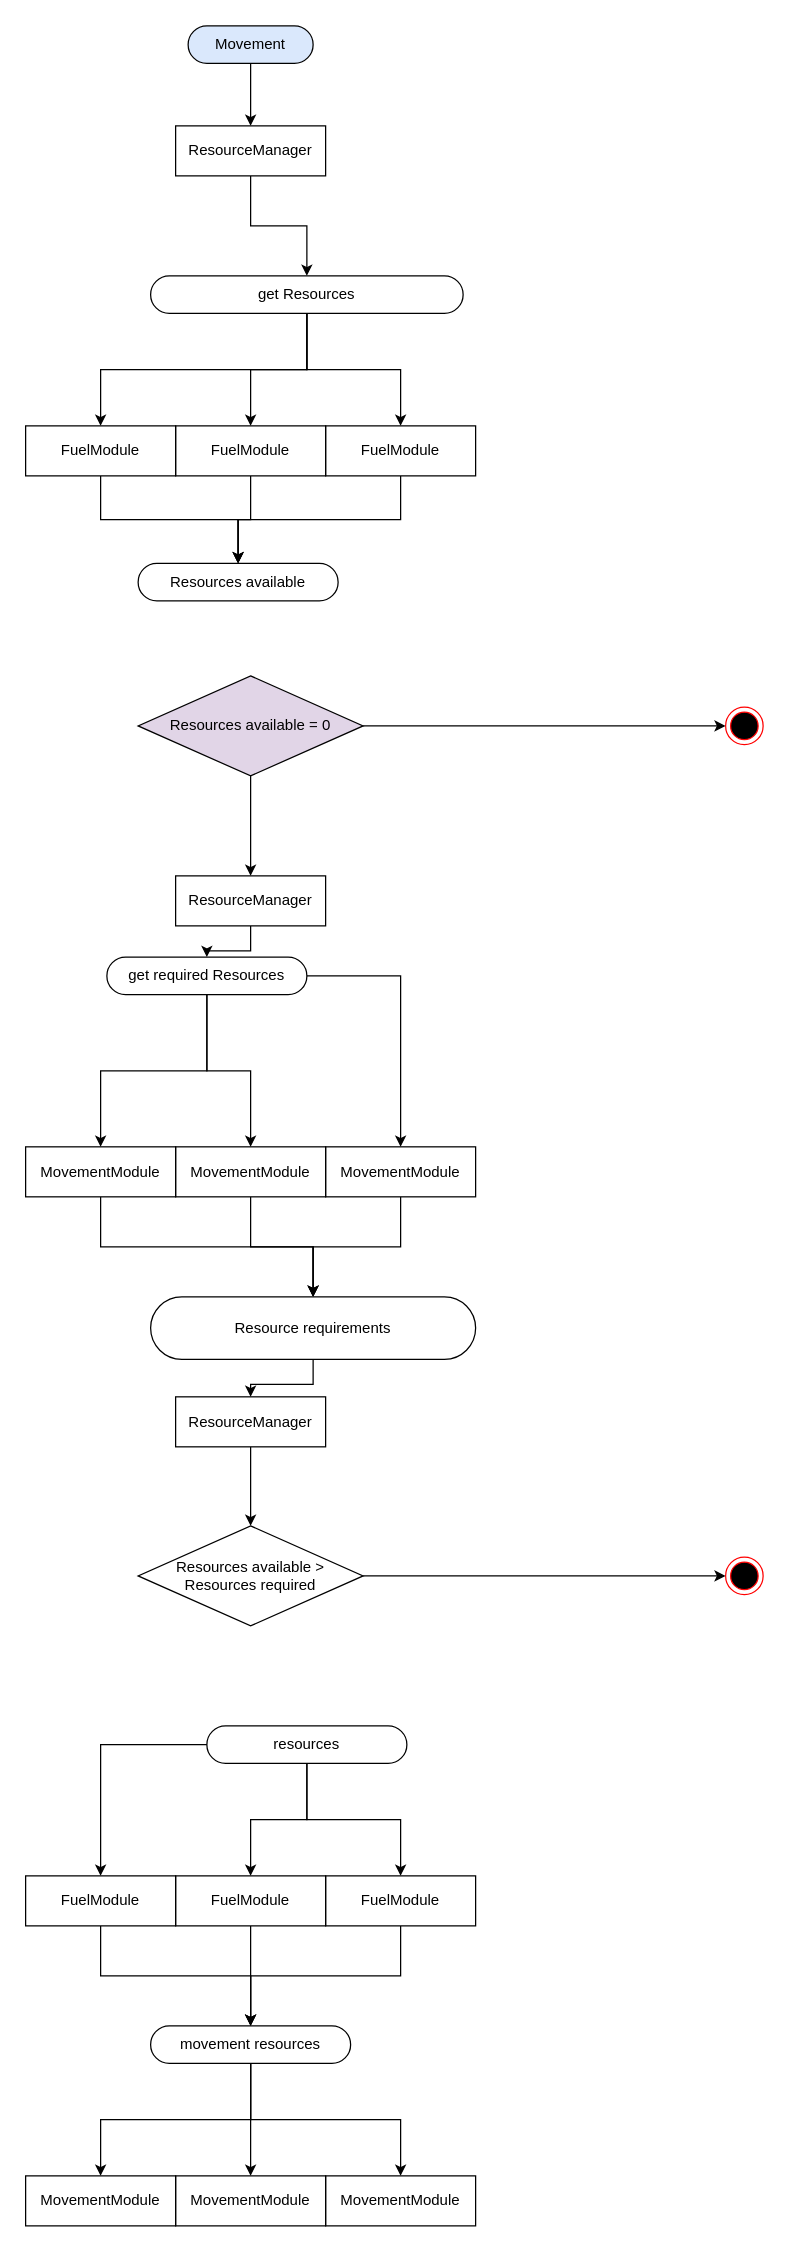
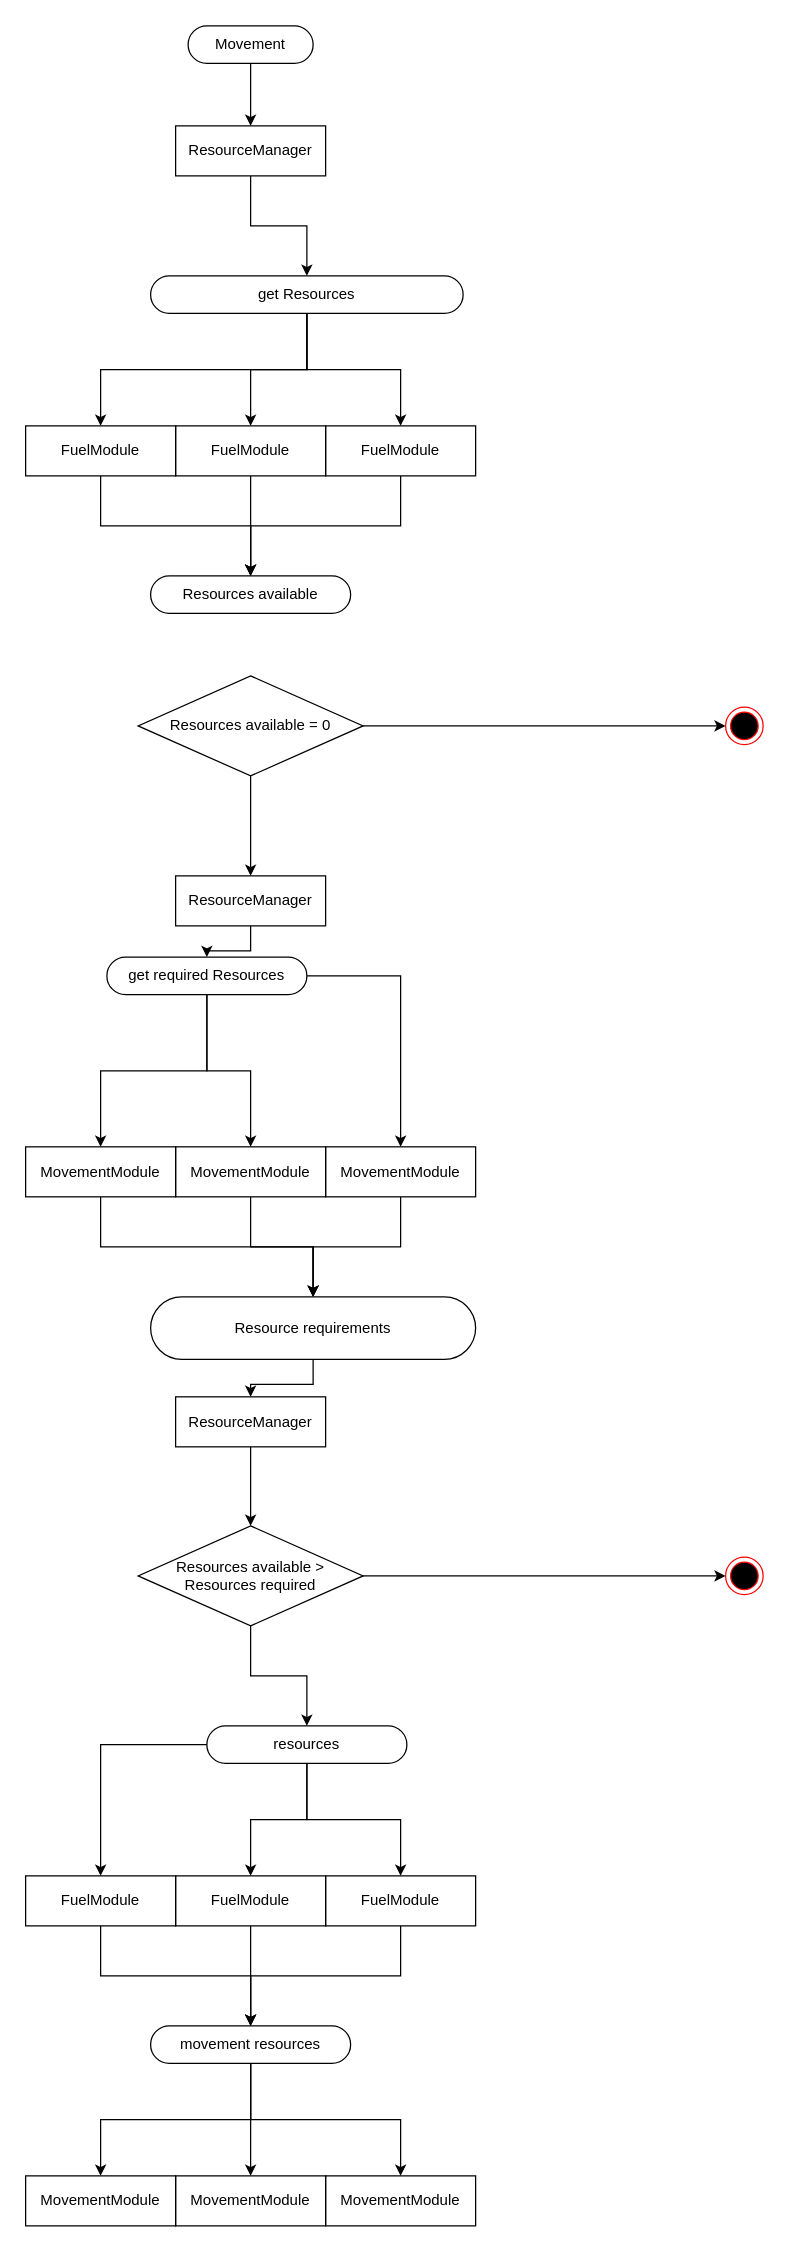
(251, 44) -> (251, 44)
(238, 582) -> (251, 594)
(251, 726) -> (251, 726)
none -> (275, 1676)
